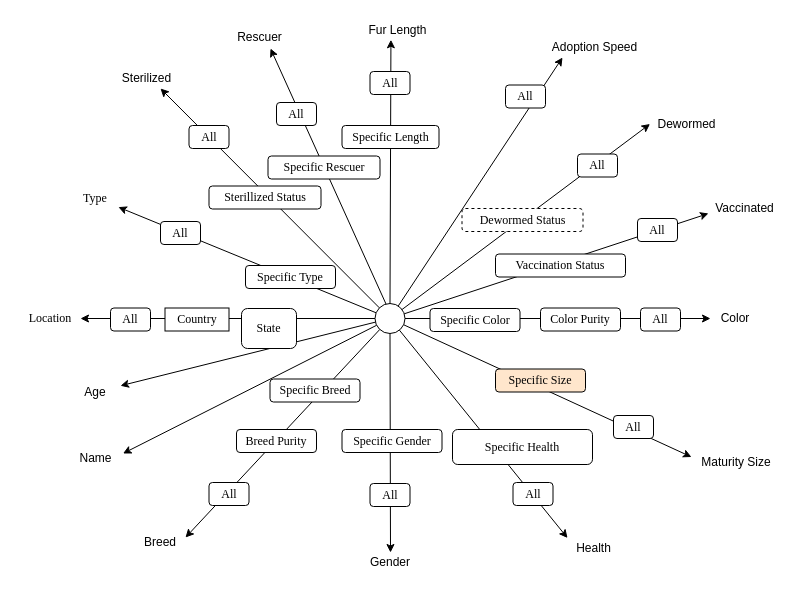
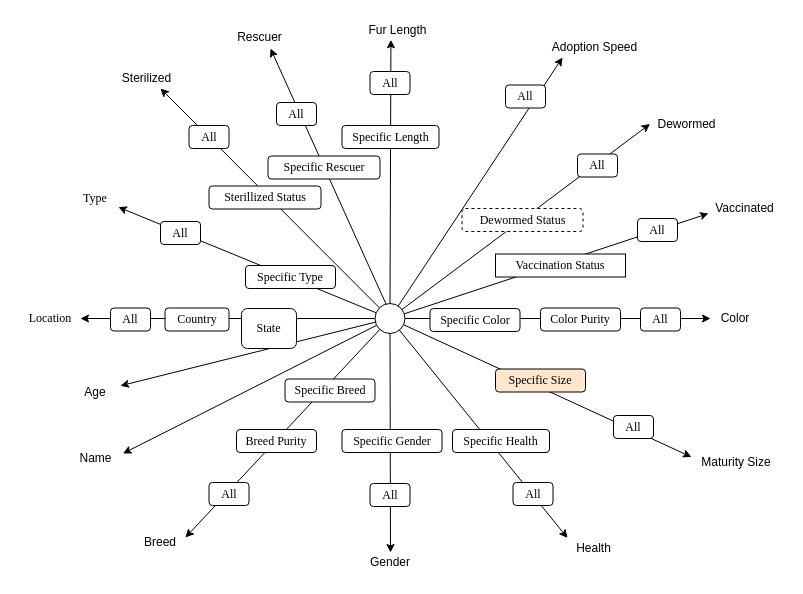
(561, 266) -> (561, 266)
(197, 320) -> (197, 320)
(315, 391) -> (330, 391)
(523, 447) -> (501, 441)
